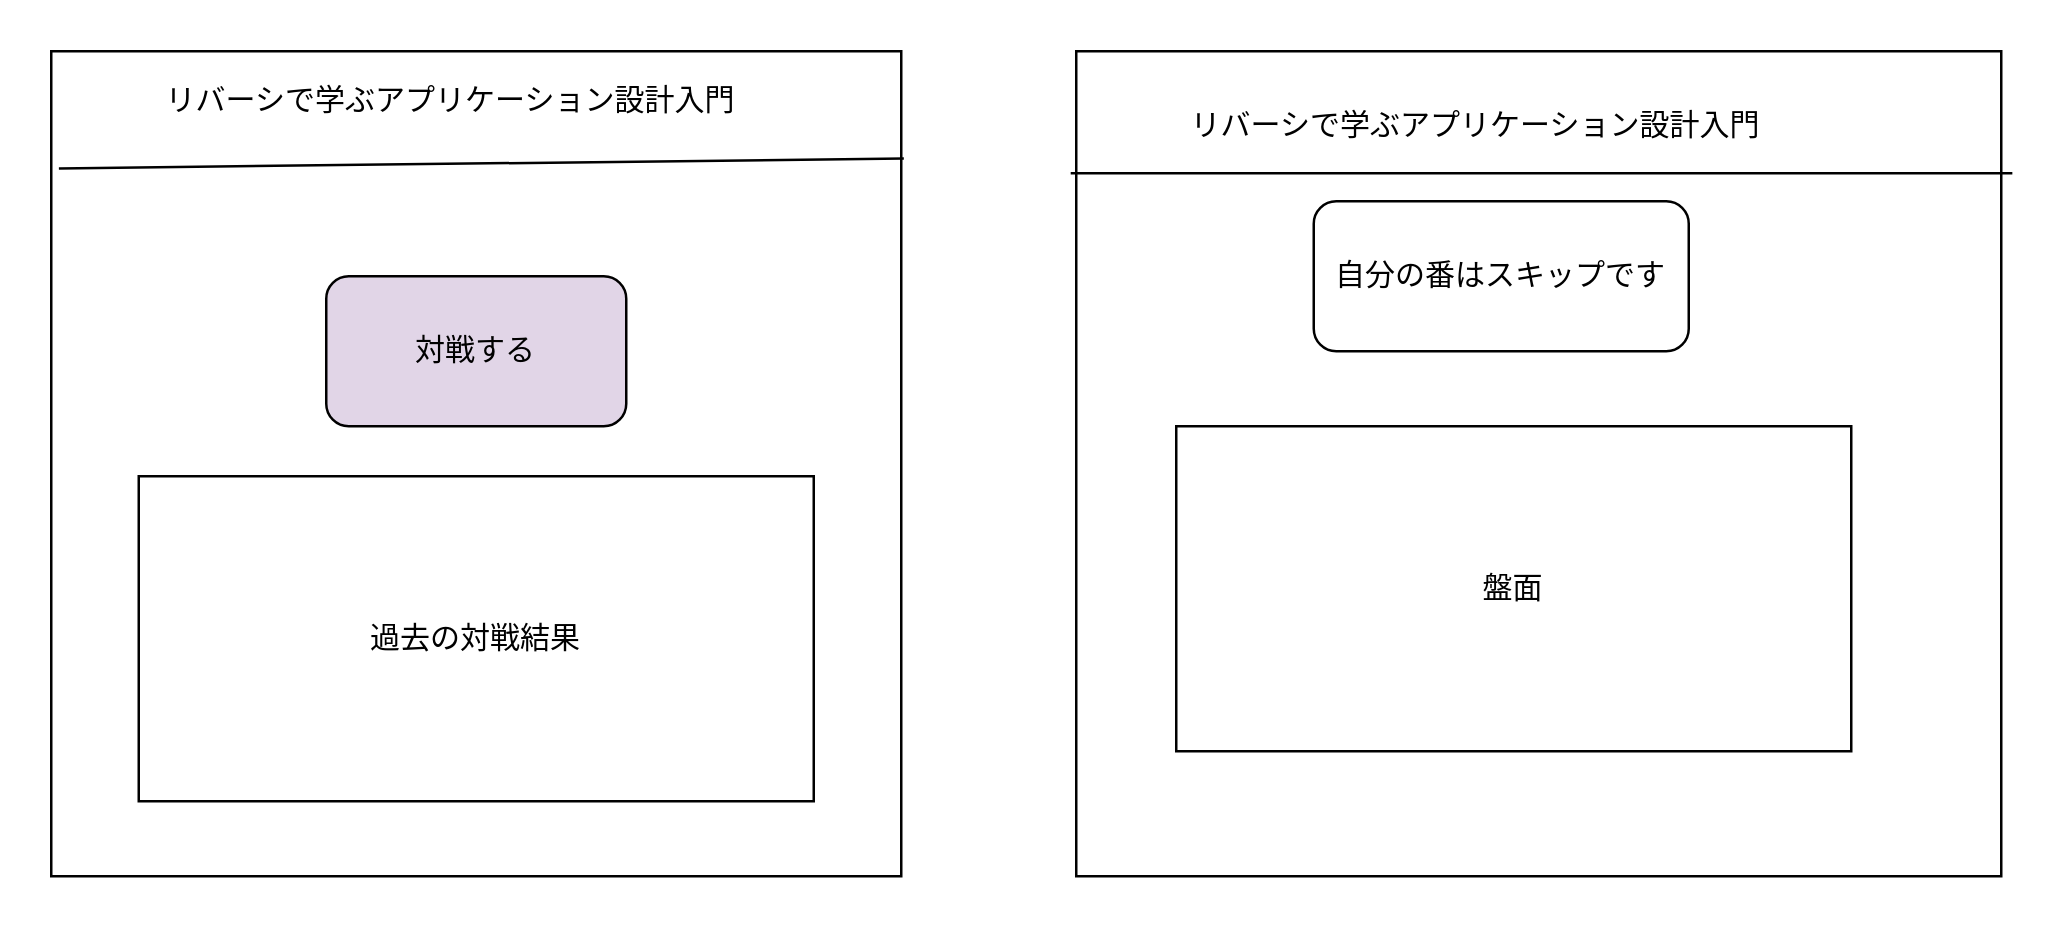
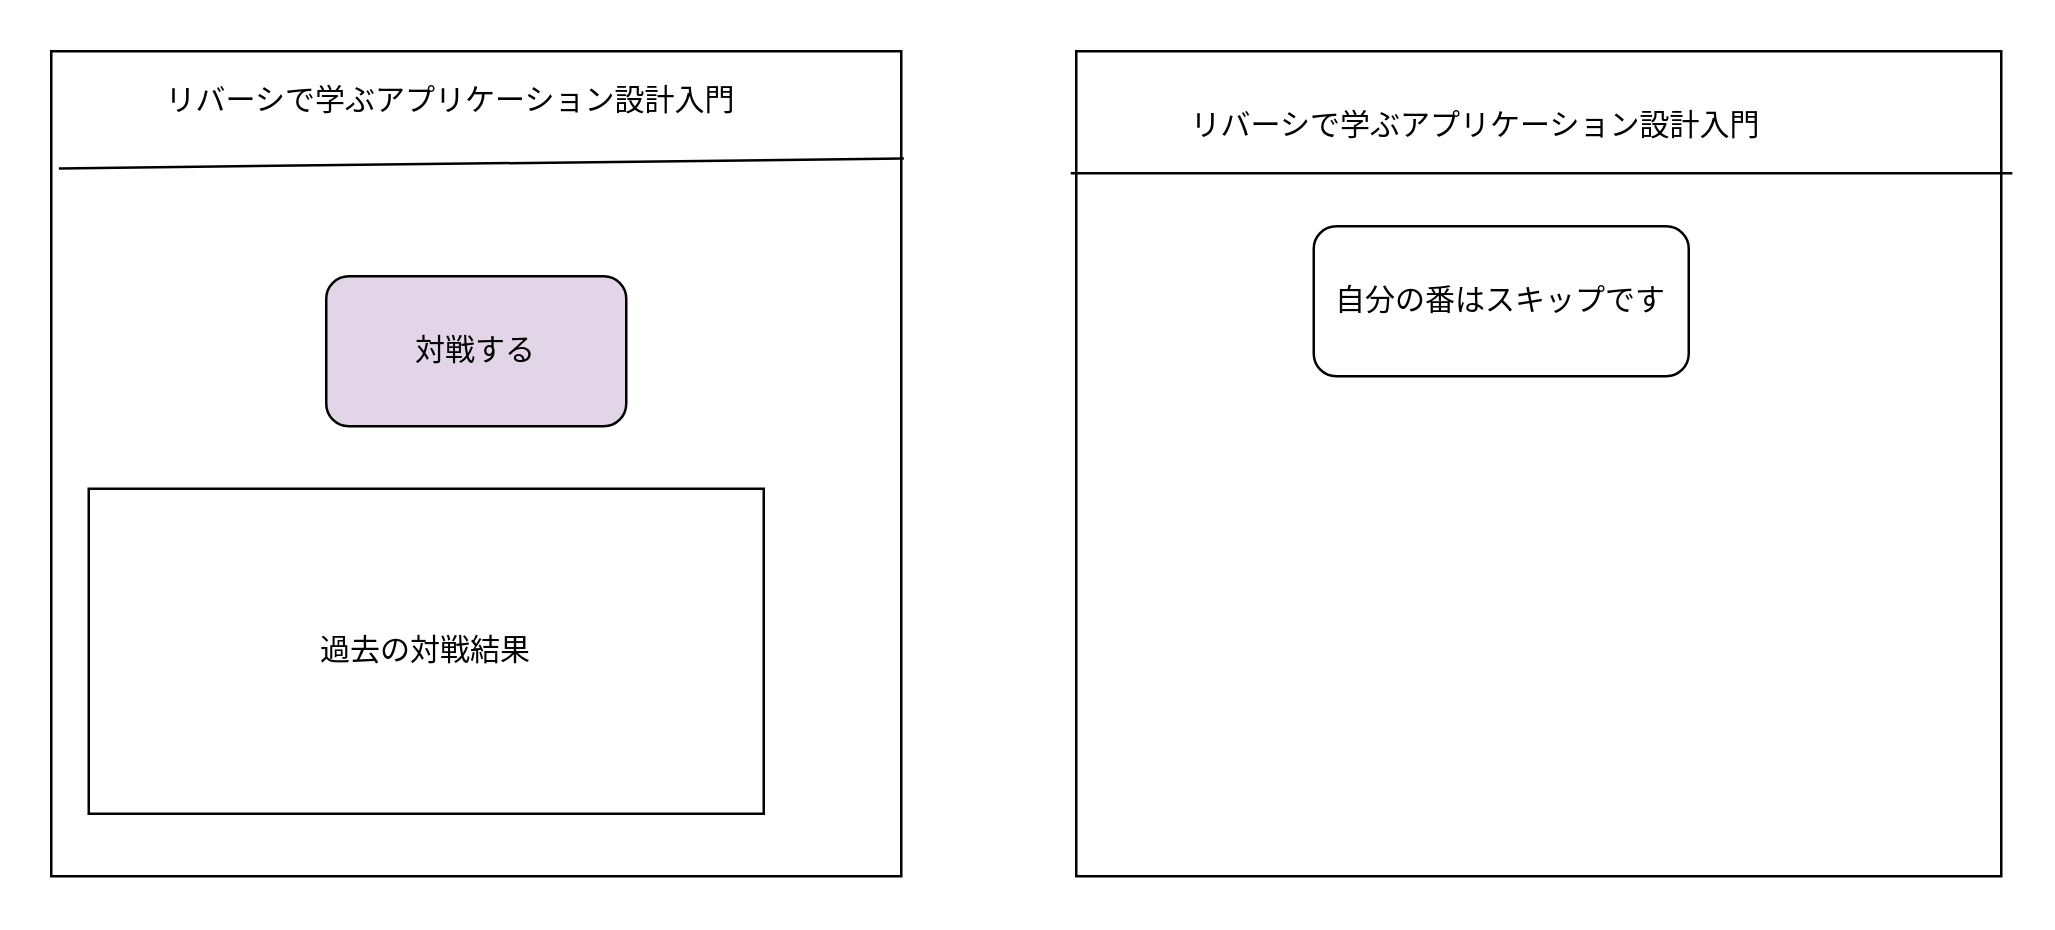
(1501, 276) -> (1501, 301)
(1514, 589) -> none
(476, 639) -> (426, 651)
